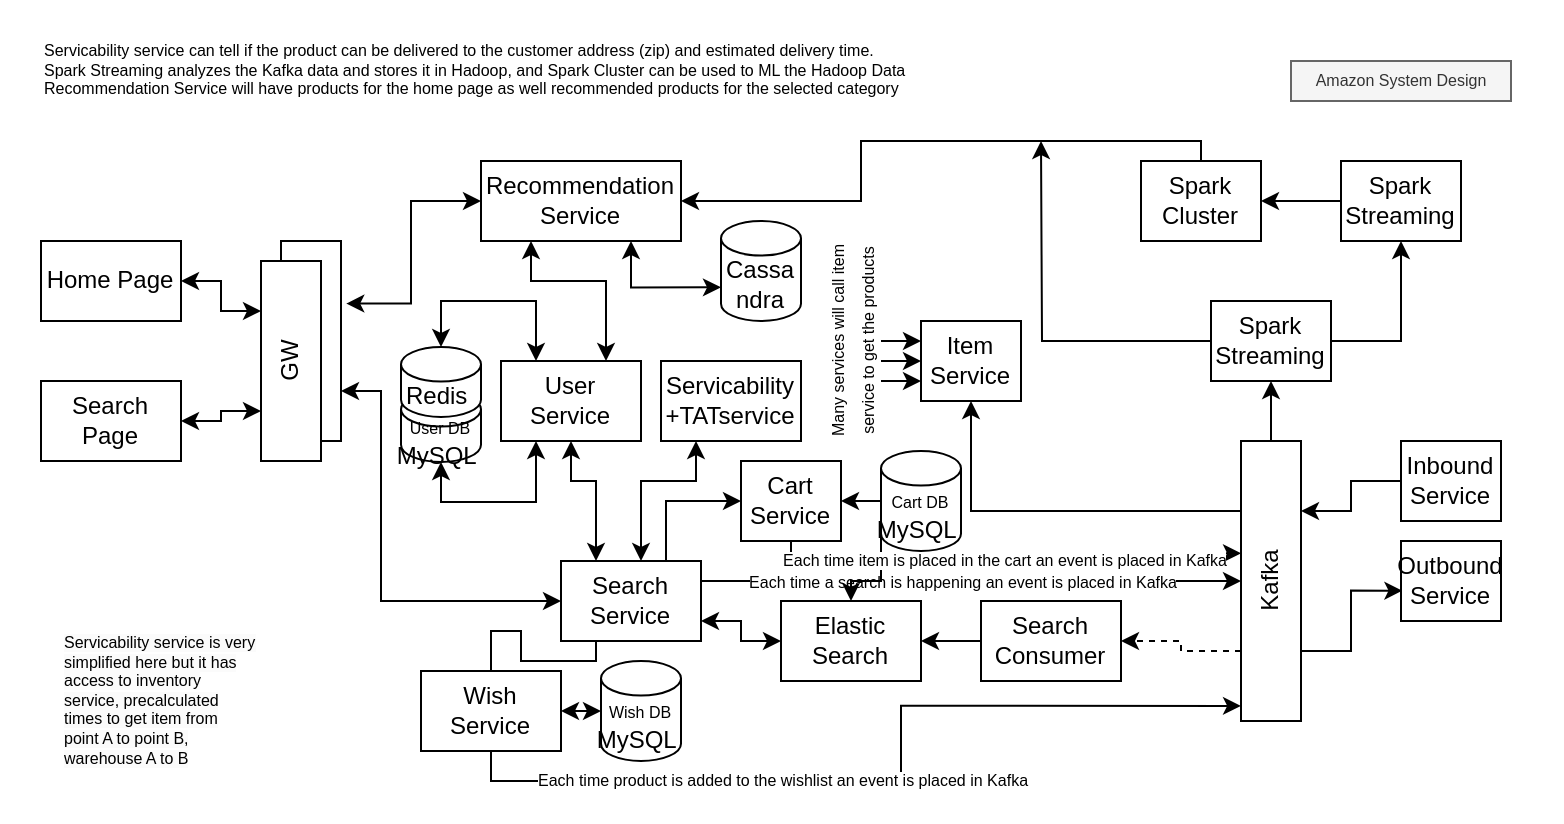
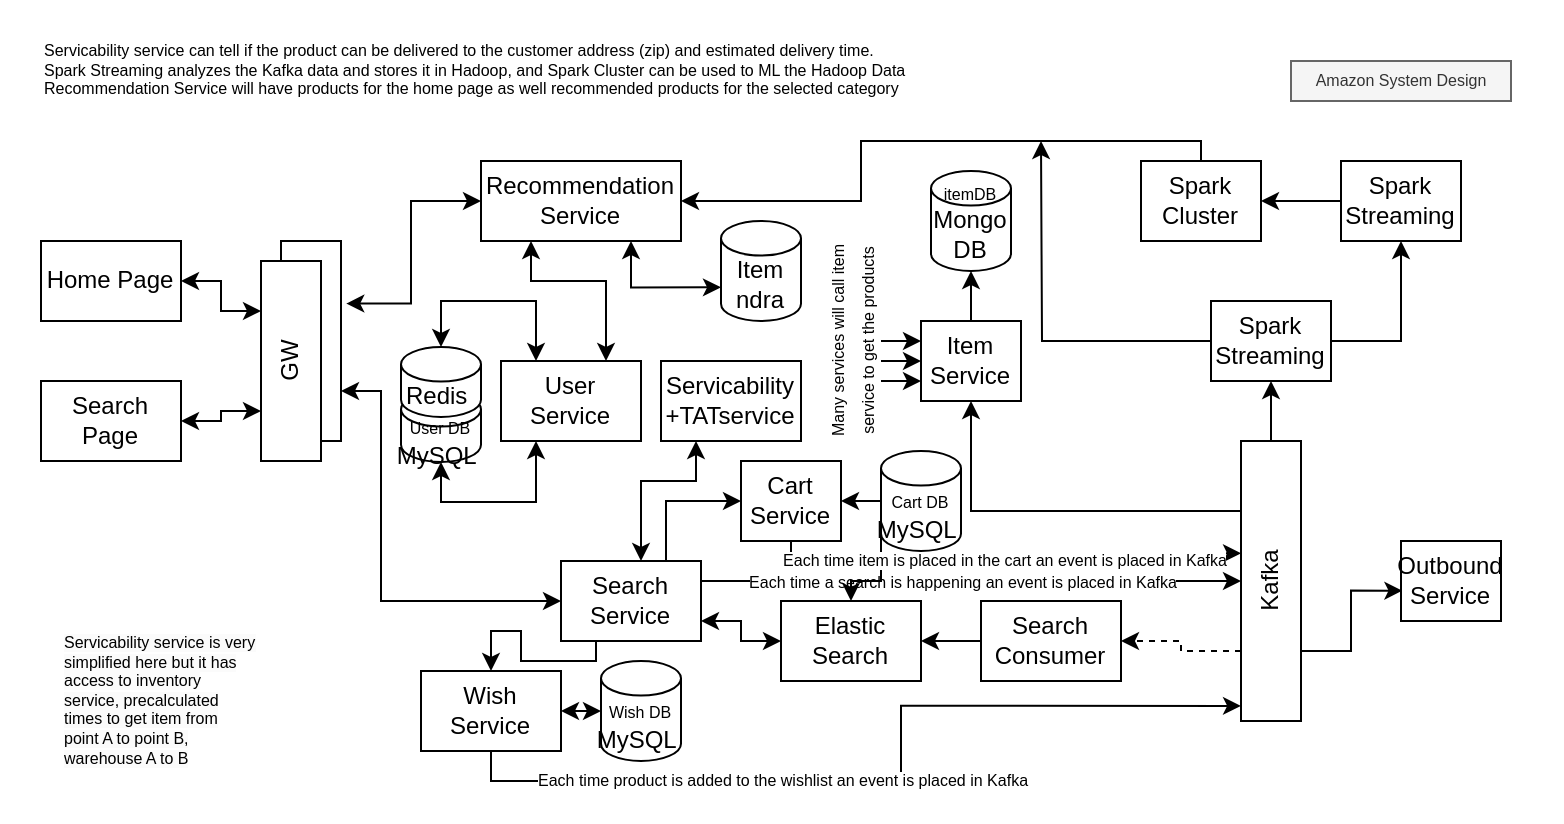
none -> (971, 221)
(761, 285) -> (761, 285)
none -> (971, 303)
(1451, 481) -> none
(596, 488) -> none
(1351, 489) -> none
(491, 661) -> (491, 656)
